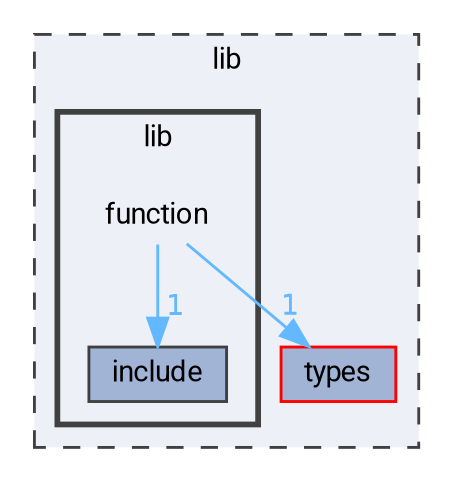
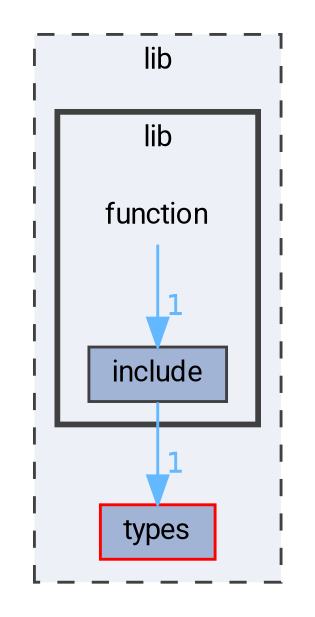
(236, 286) -> (158, 443)
